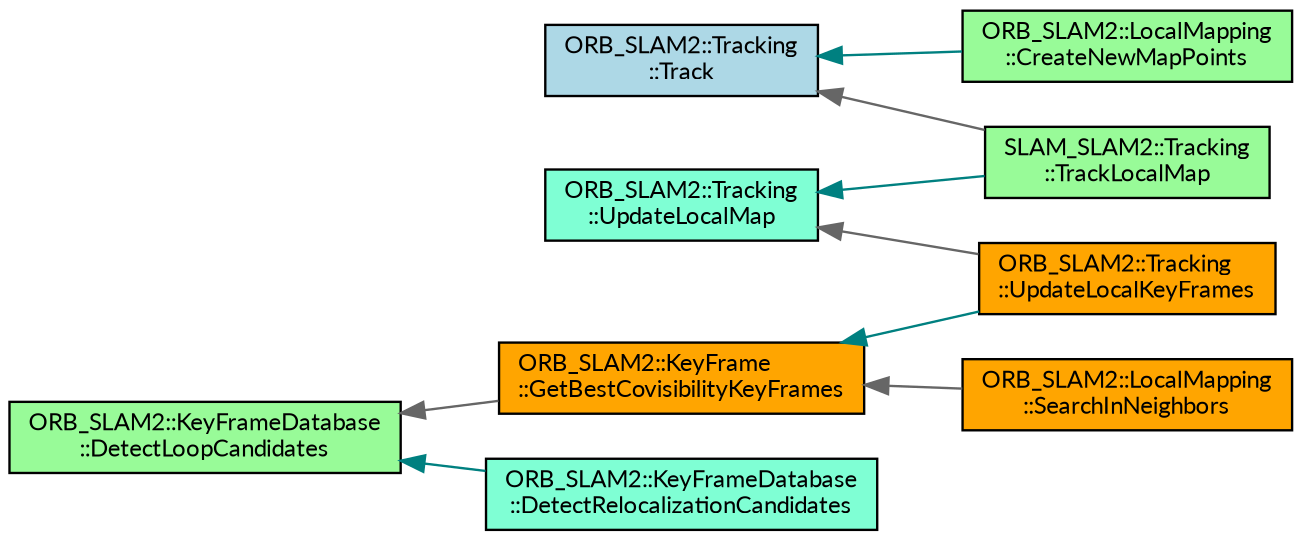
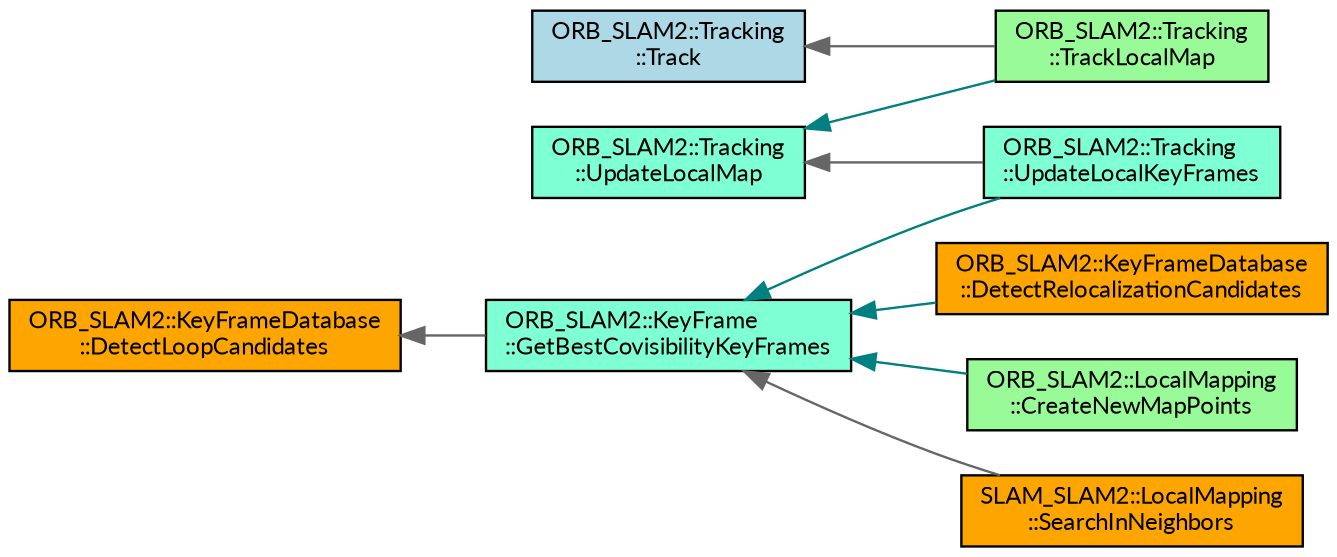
(902, 53) -> (922, 368)
(1127, 162) -> (1132, 46)
(1127, 279) -> (1132, 162)
(682, 378) -> (669, 335)
(1127, 395) -> (1132, 511)
(205, 437) -> (205, 335)
(455, 467) -> (906, 306)
(682, 494) -> (1132, 279)
